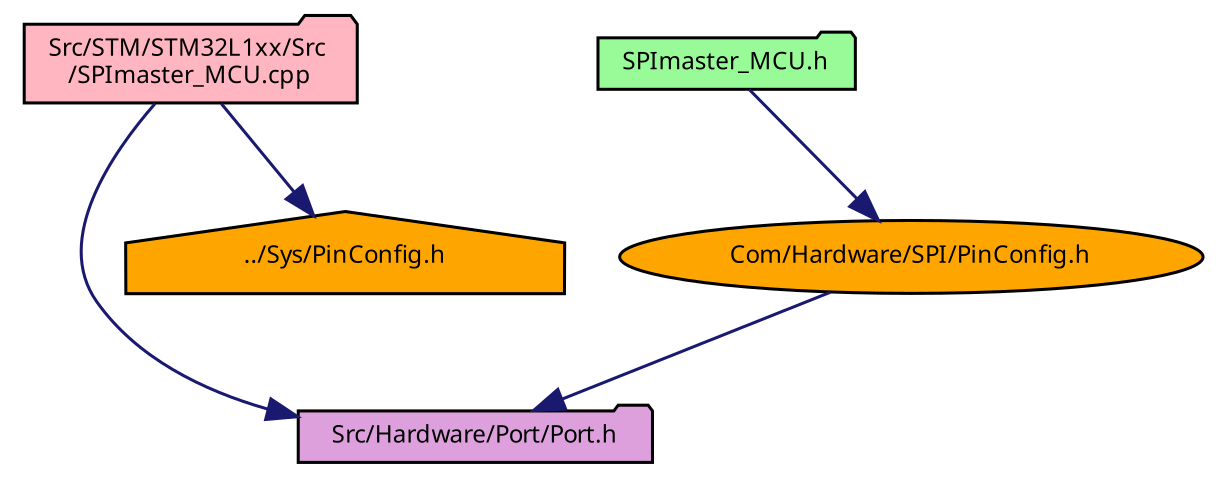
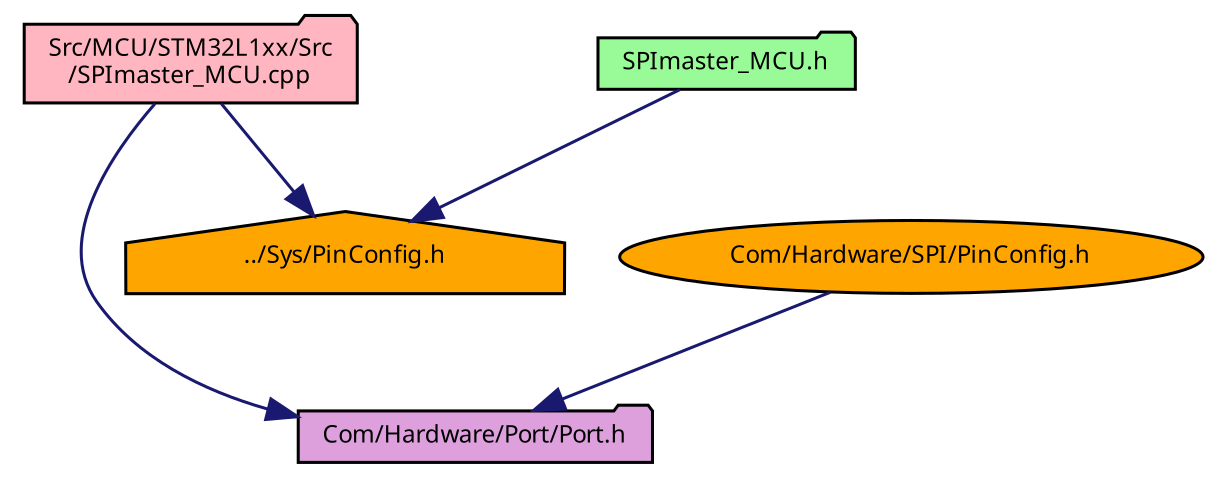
(191, 64) -> (191, 64)
(803, 144) -> (560, 149)
(475, 437) -> (475, 437)
